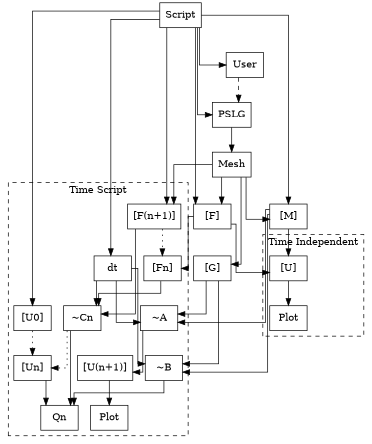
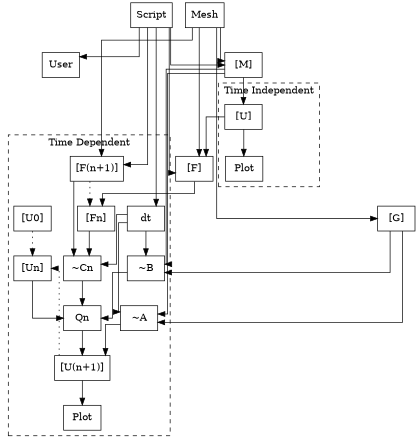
(33, 91) -> none
(232, 115) -> none
(98, 191) -> (89, 143)
(236, 259) -> (206, 124)
none -> (82, 340)
(67, 354) -> (59, 311)
